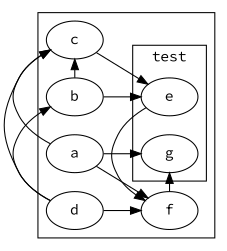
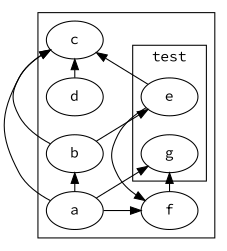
(118, 66) -> (126, 71)
(15, 145) -> (75, 188)
(117, 211) -> none
